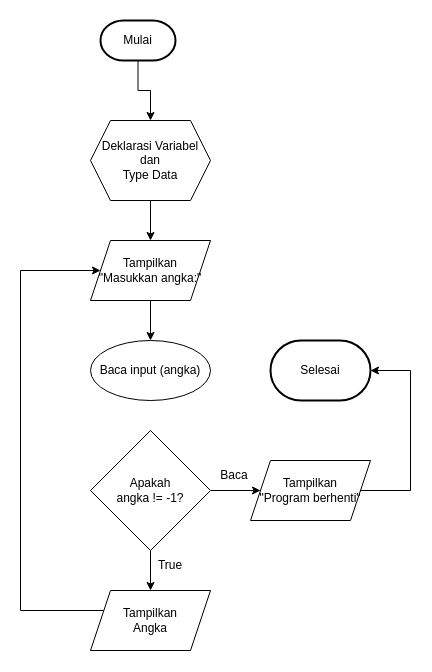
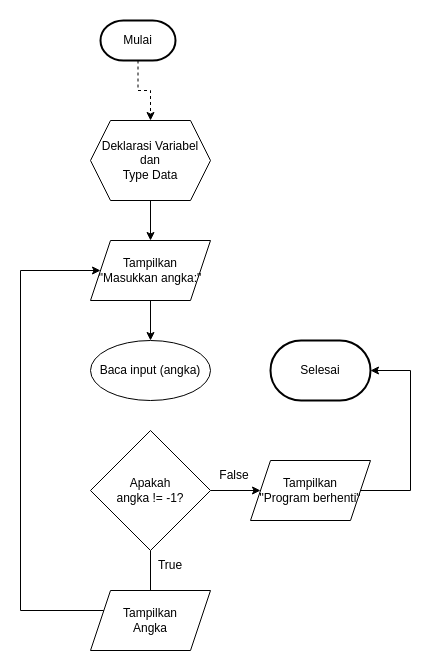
(141, 91) -> (141, 91)
(235, 476) -> (235, 476)
(151, 582) -> (151, 585)
